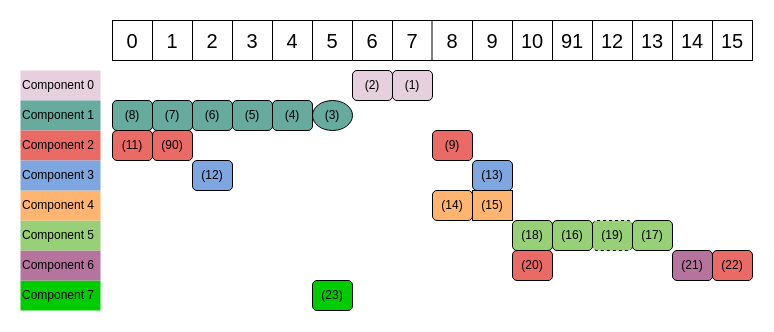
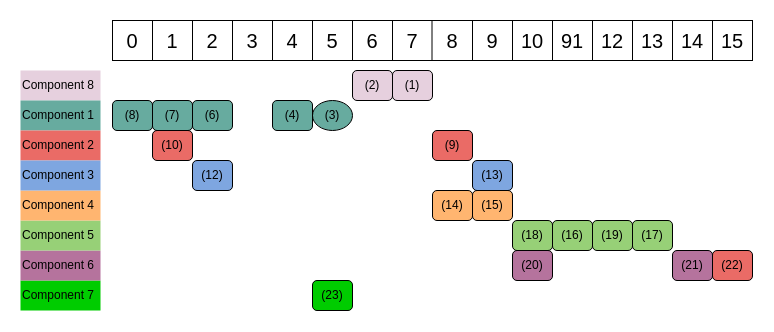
(58, 86) -> (58, 86)
(253, 116) -> none
(133, 146) -> none
(173, 146) -> (173, 146)
(493, 206) -> (493, 206)
(613, 236) -> (613, 236)
(533, 266) -> (533, 266)
